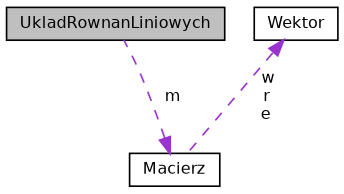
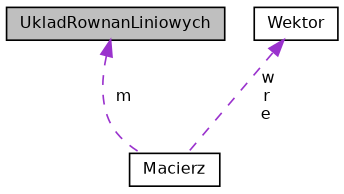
(146, 88) -> (106, 112)
